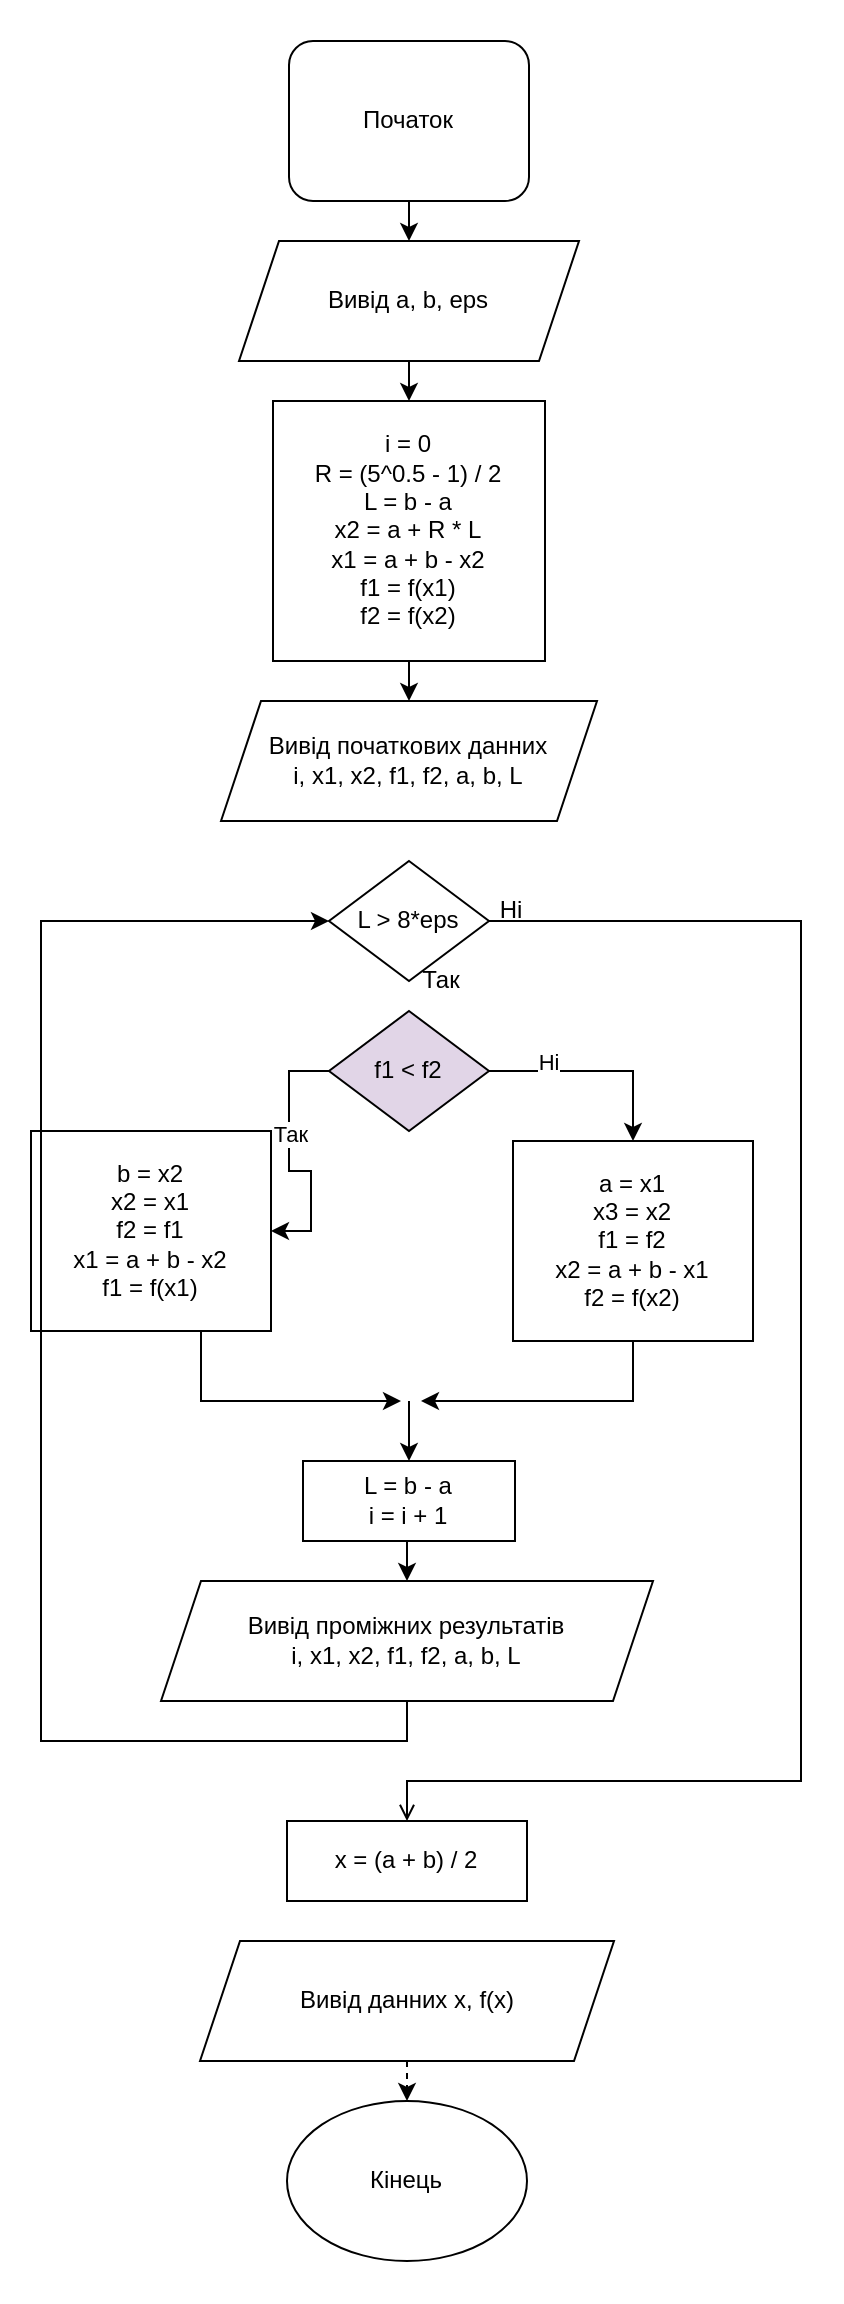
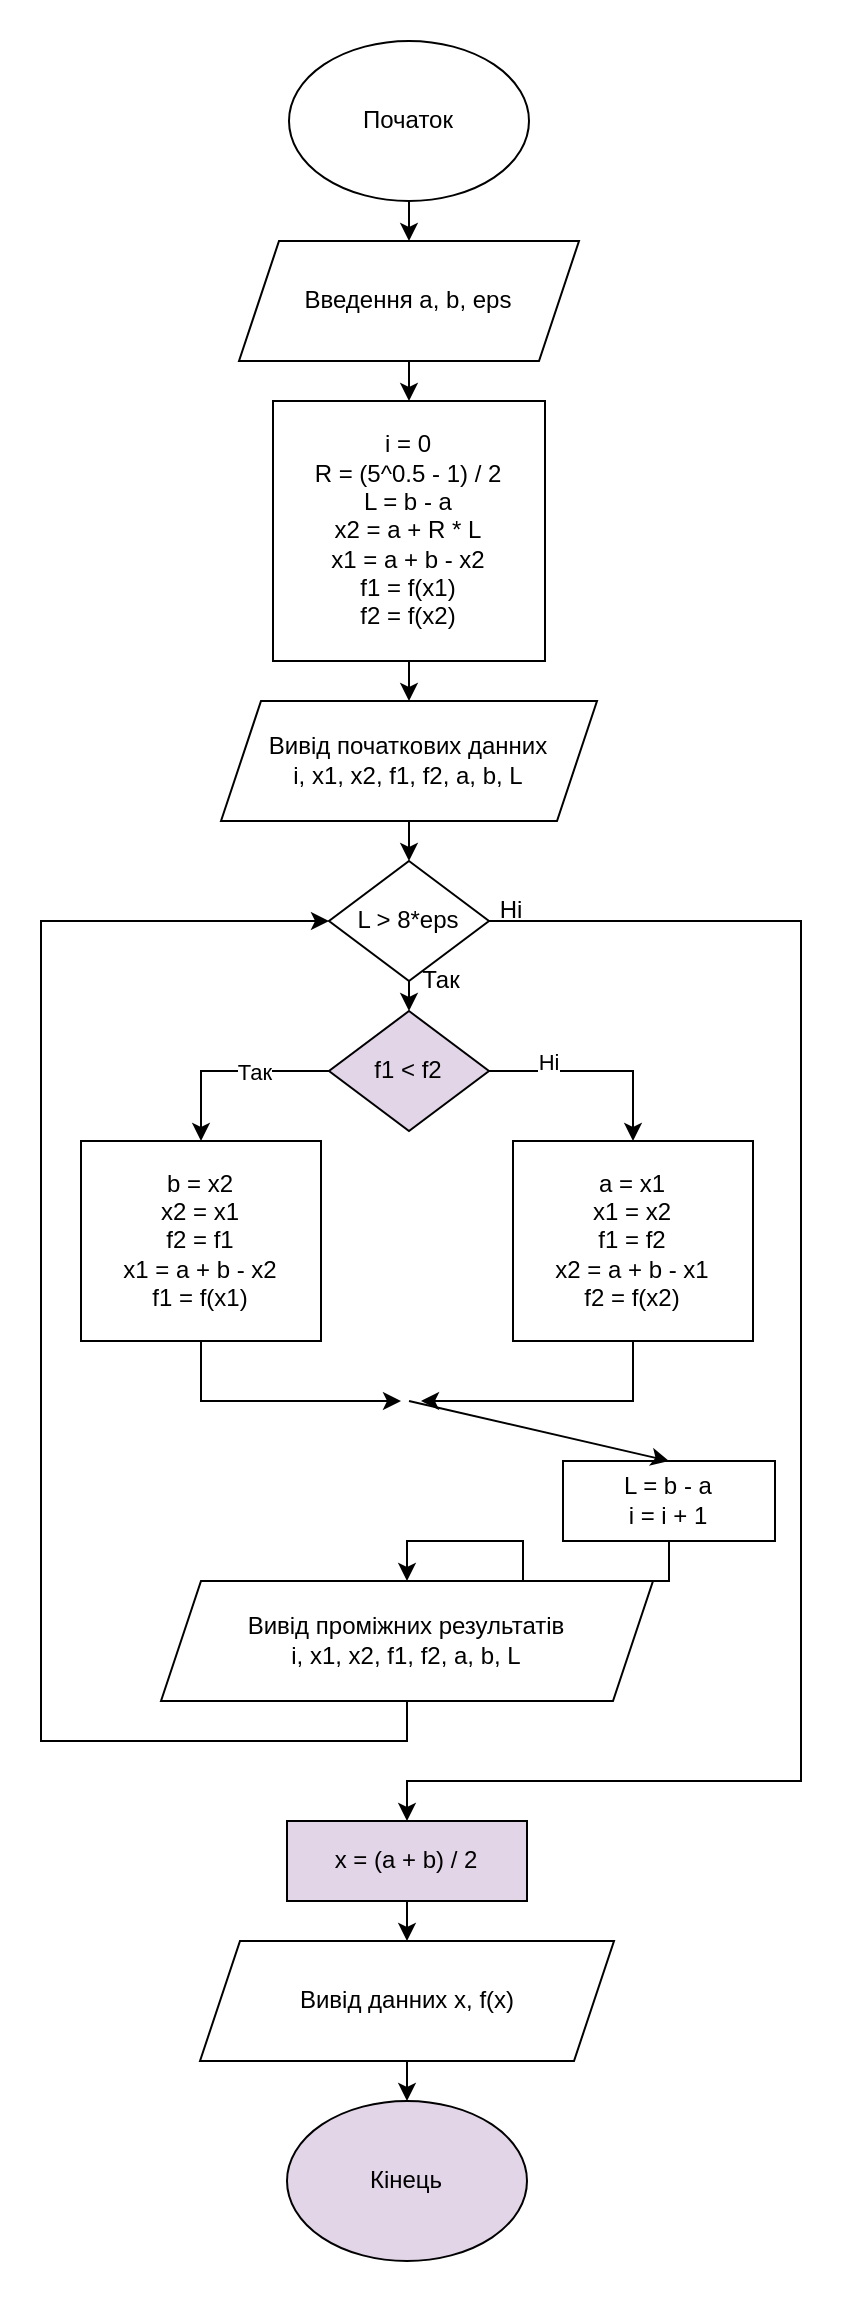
(409, 121) -> (409, 121)
(409, 301) -> (409, 301)
none -> (409, 834)
none -> (409, 989)
(151, 1231) -> (201, 1241)
(633, 1241) -> (633, 1241)
(409, 1501) -> (669, 1501)
(407, 1809) -> (407, 1806)
(407, 1861) -> (407, 1861)
none -> (407, 1914)
(407, 2074) -> (407, 2074)
(407, 2181) -> (407, 2181)
